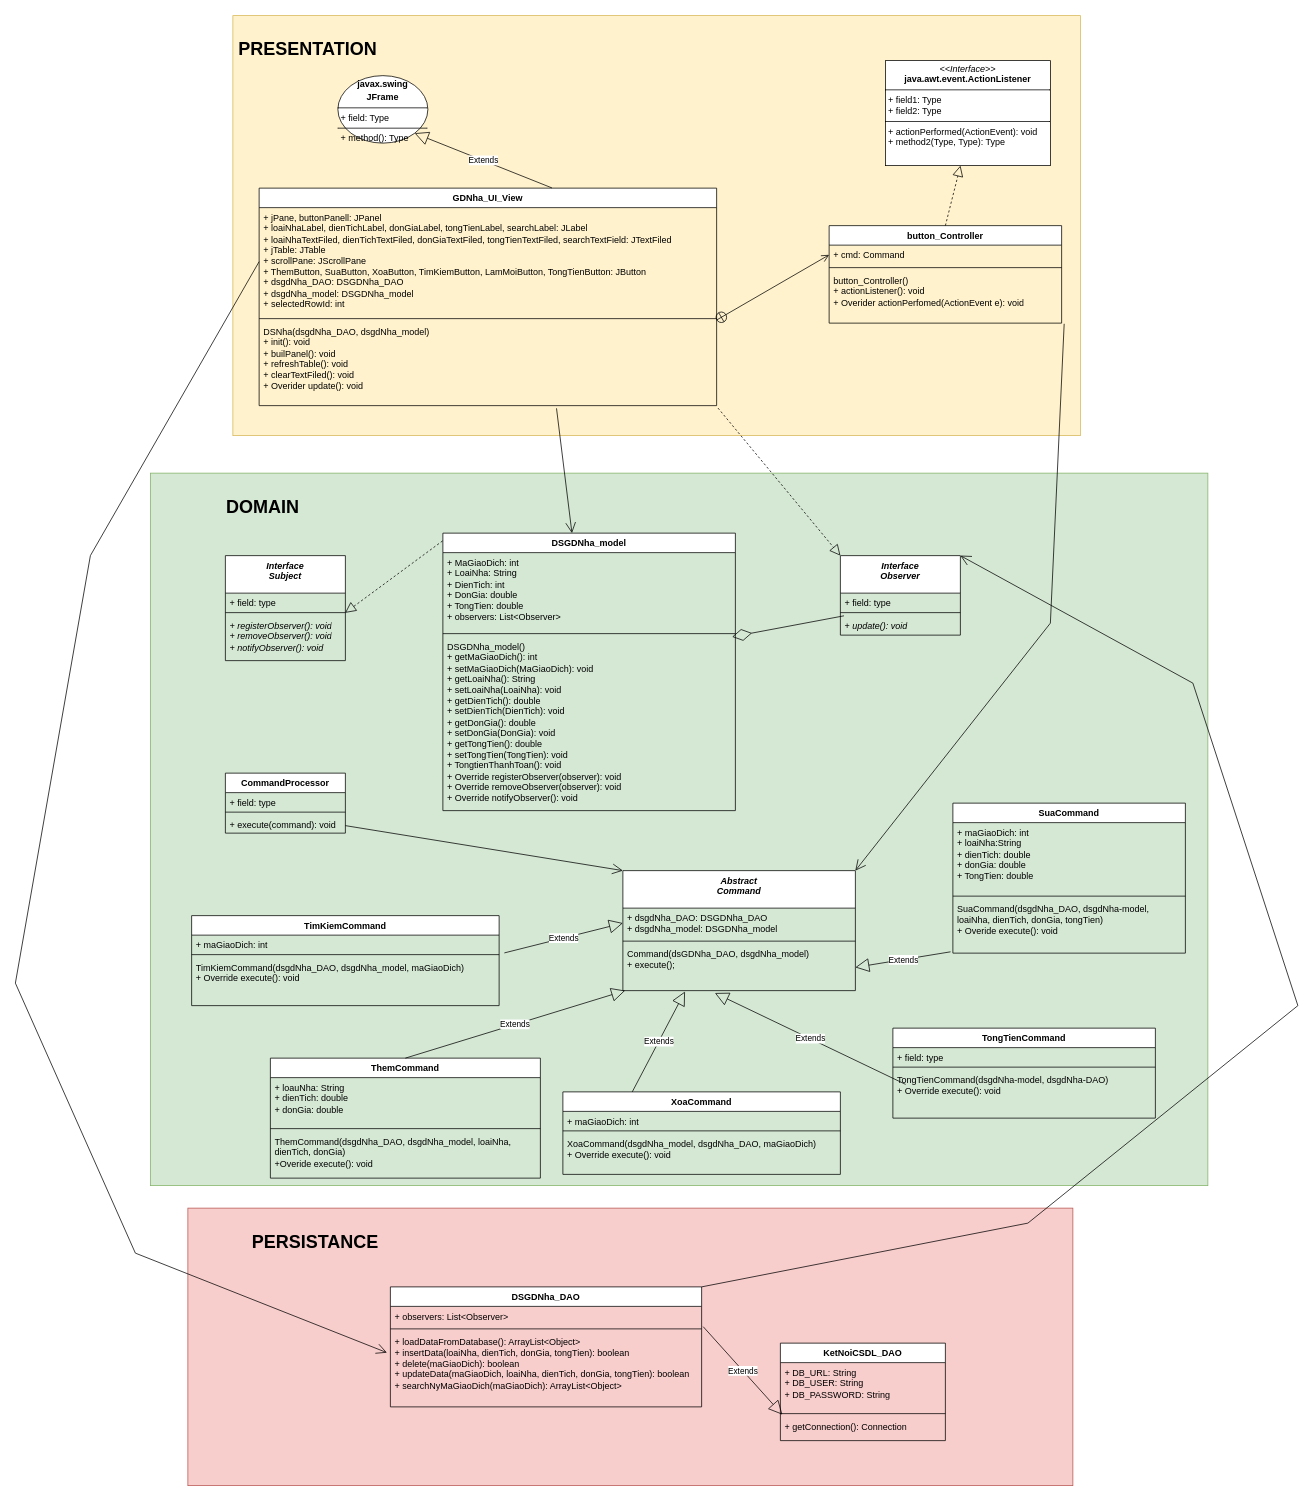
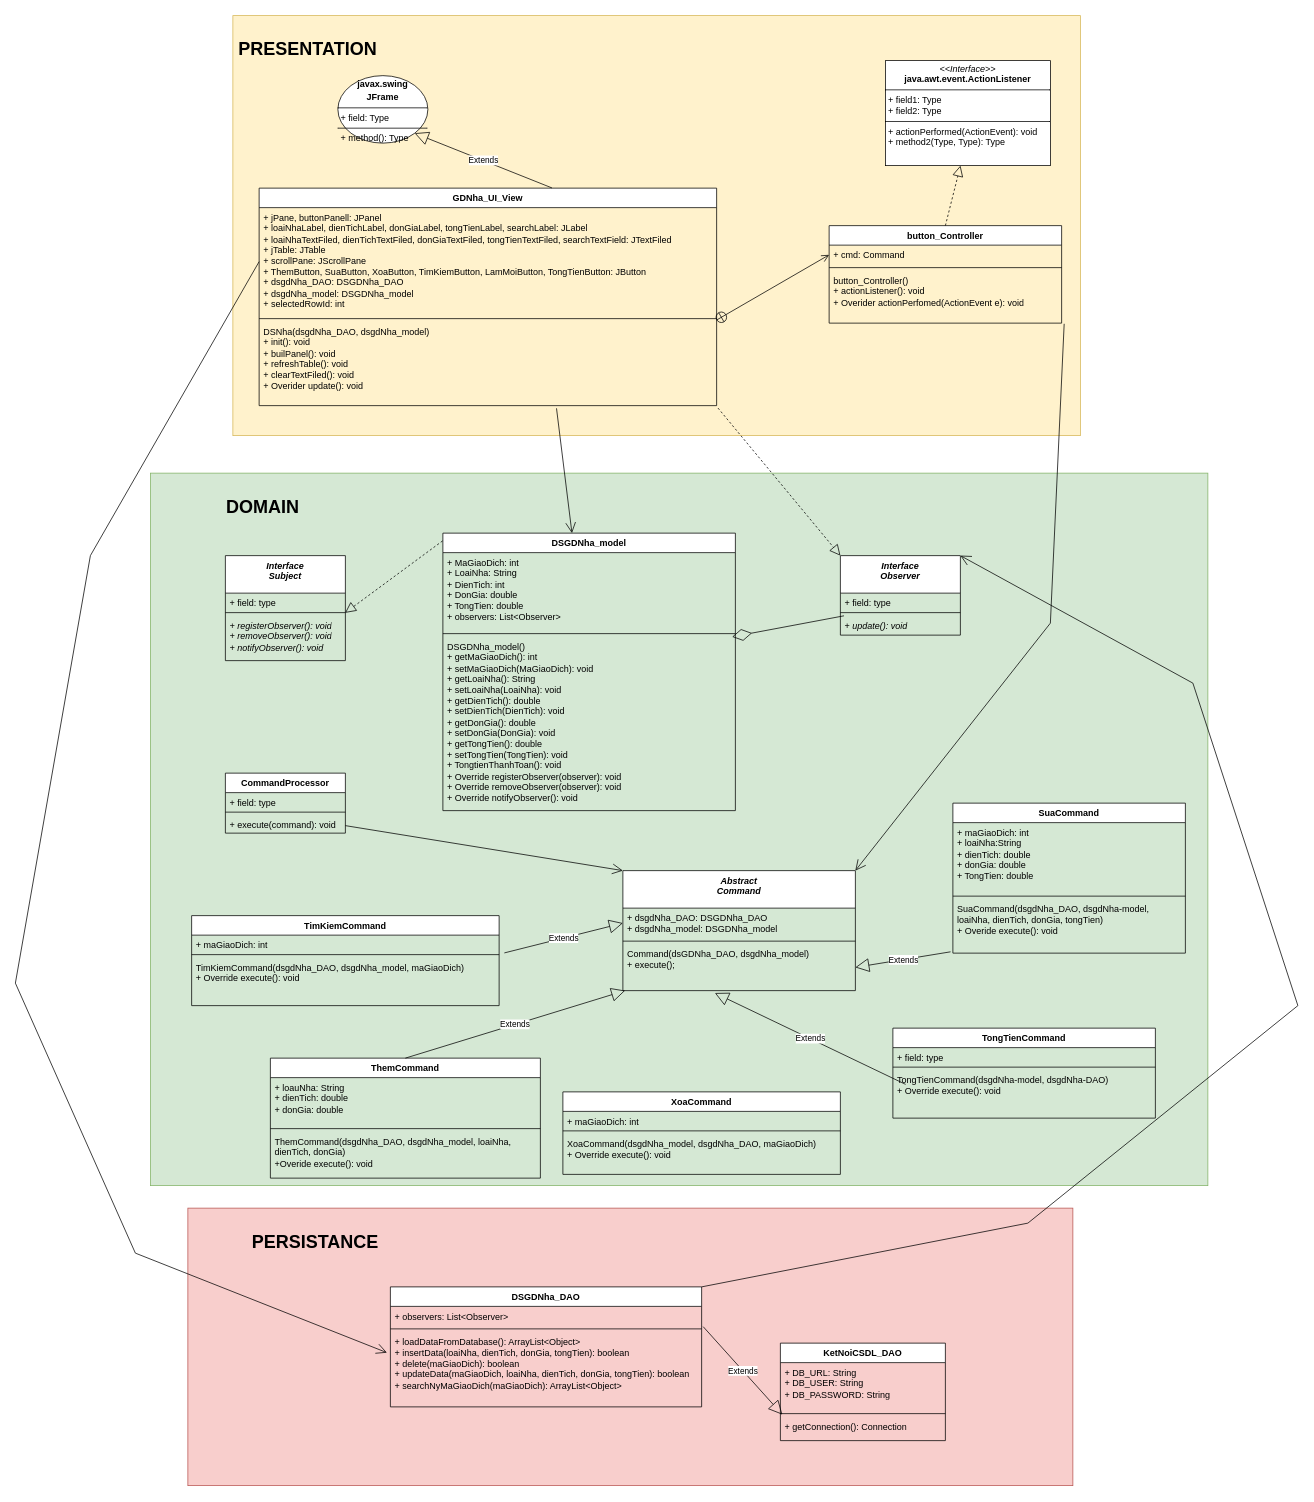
(656, 1047) -> none
